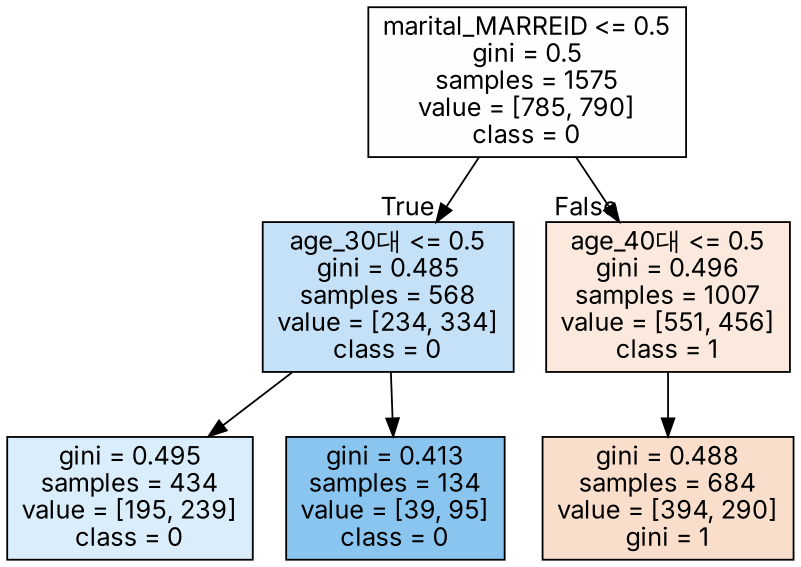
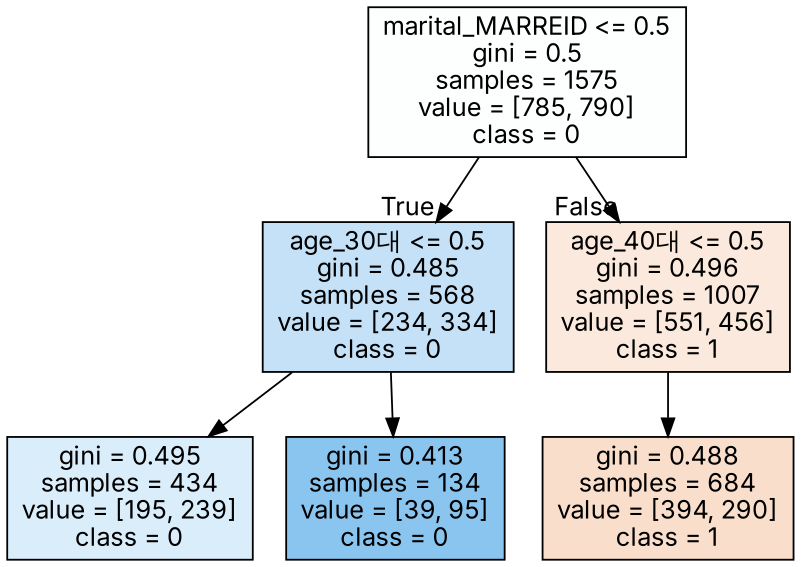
(668, 498) -> (668, 498)
